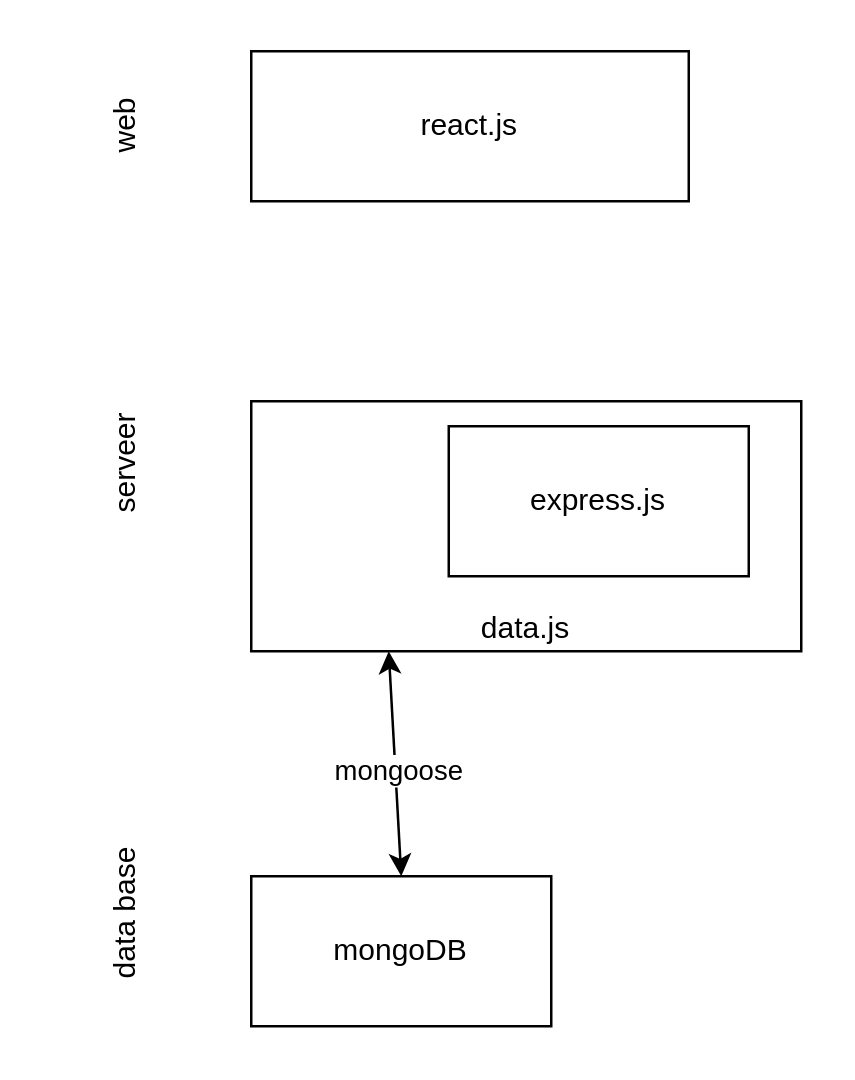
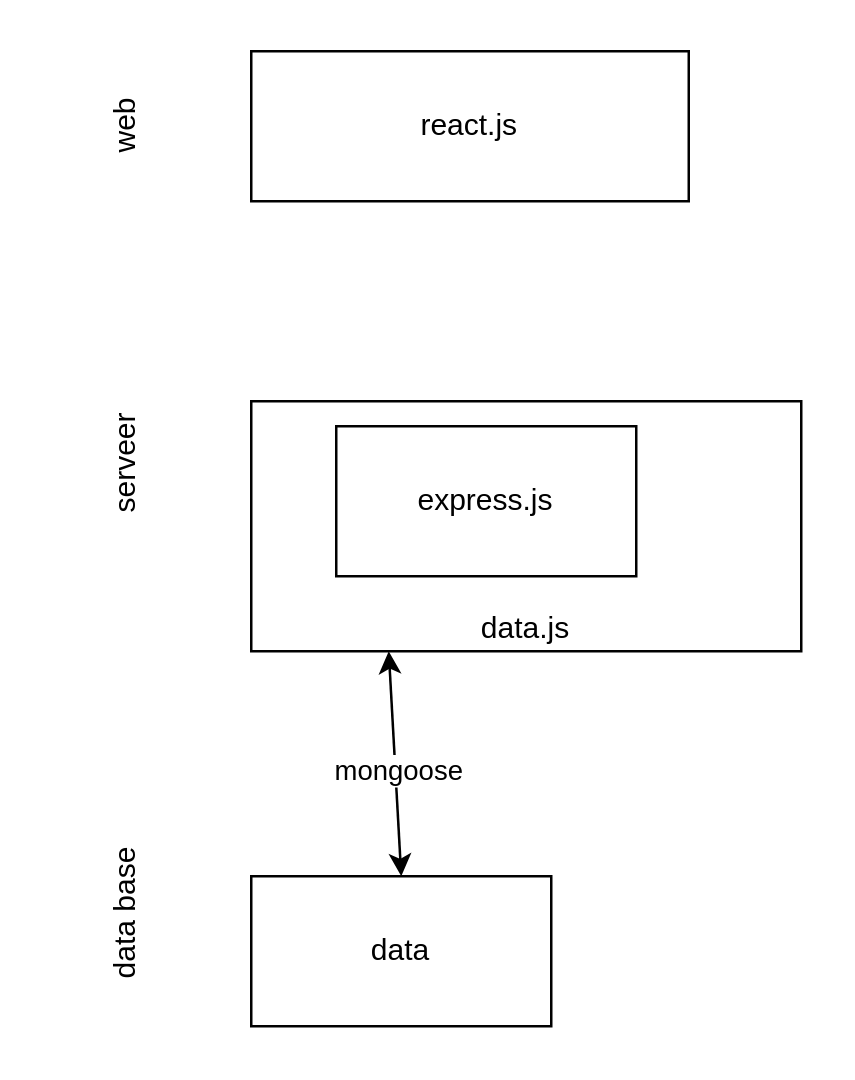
(599, 501) -> (486, 501)
(401, 951) -> (401, 951)
